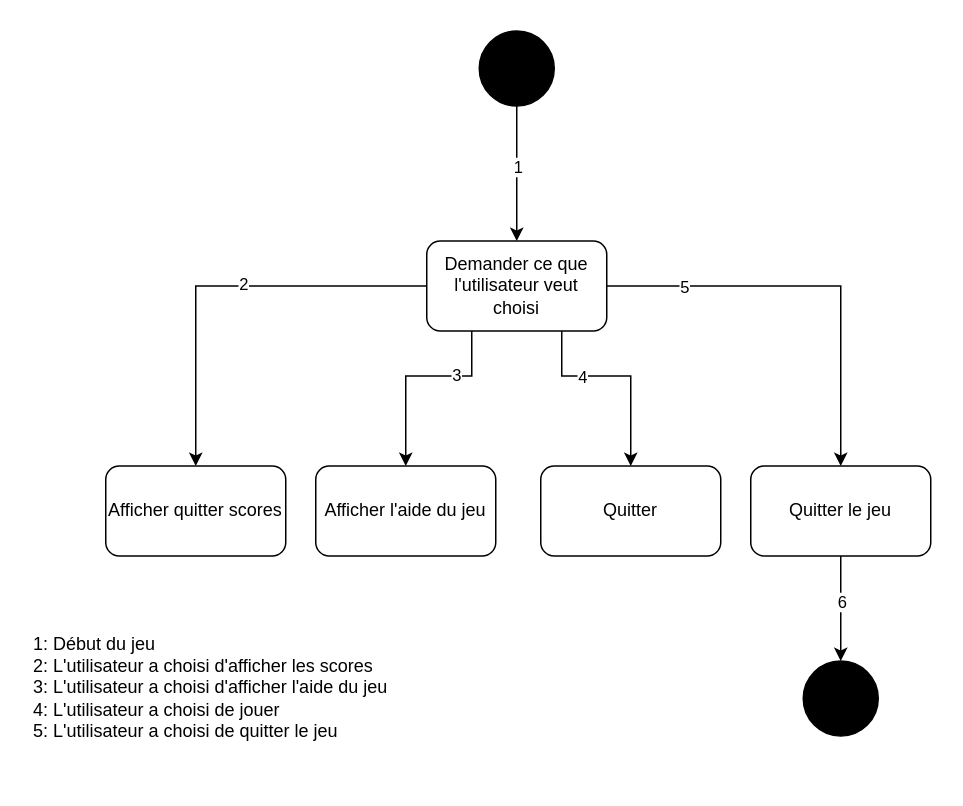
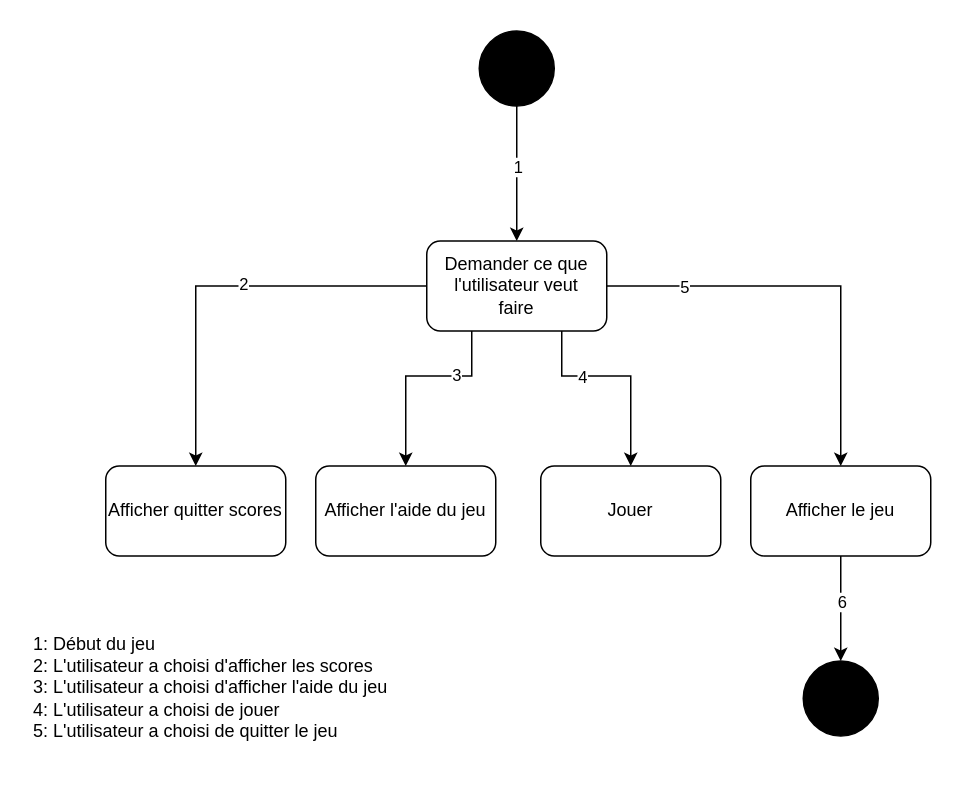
(517, 286) -> (517, 286)
(631, 511) -> (631, 511)
(841, 511) -> (841, 511)
